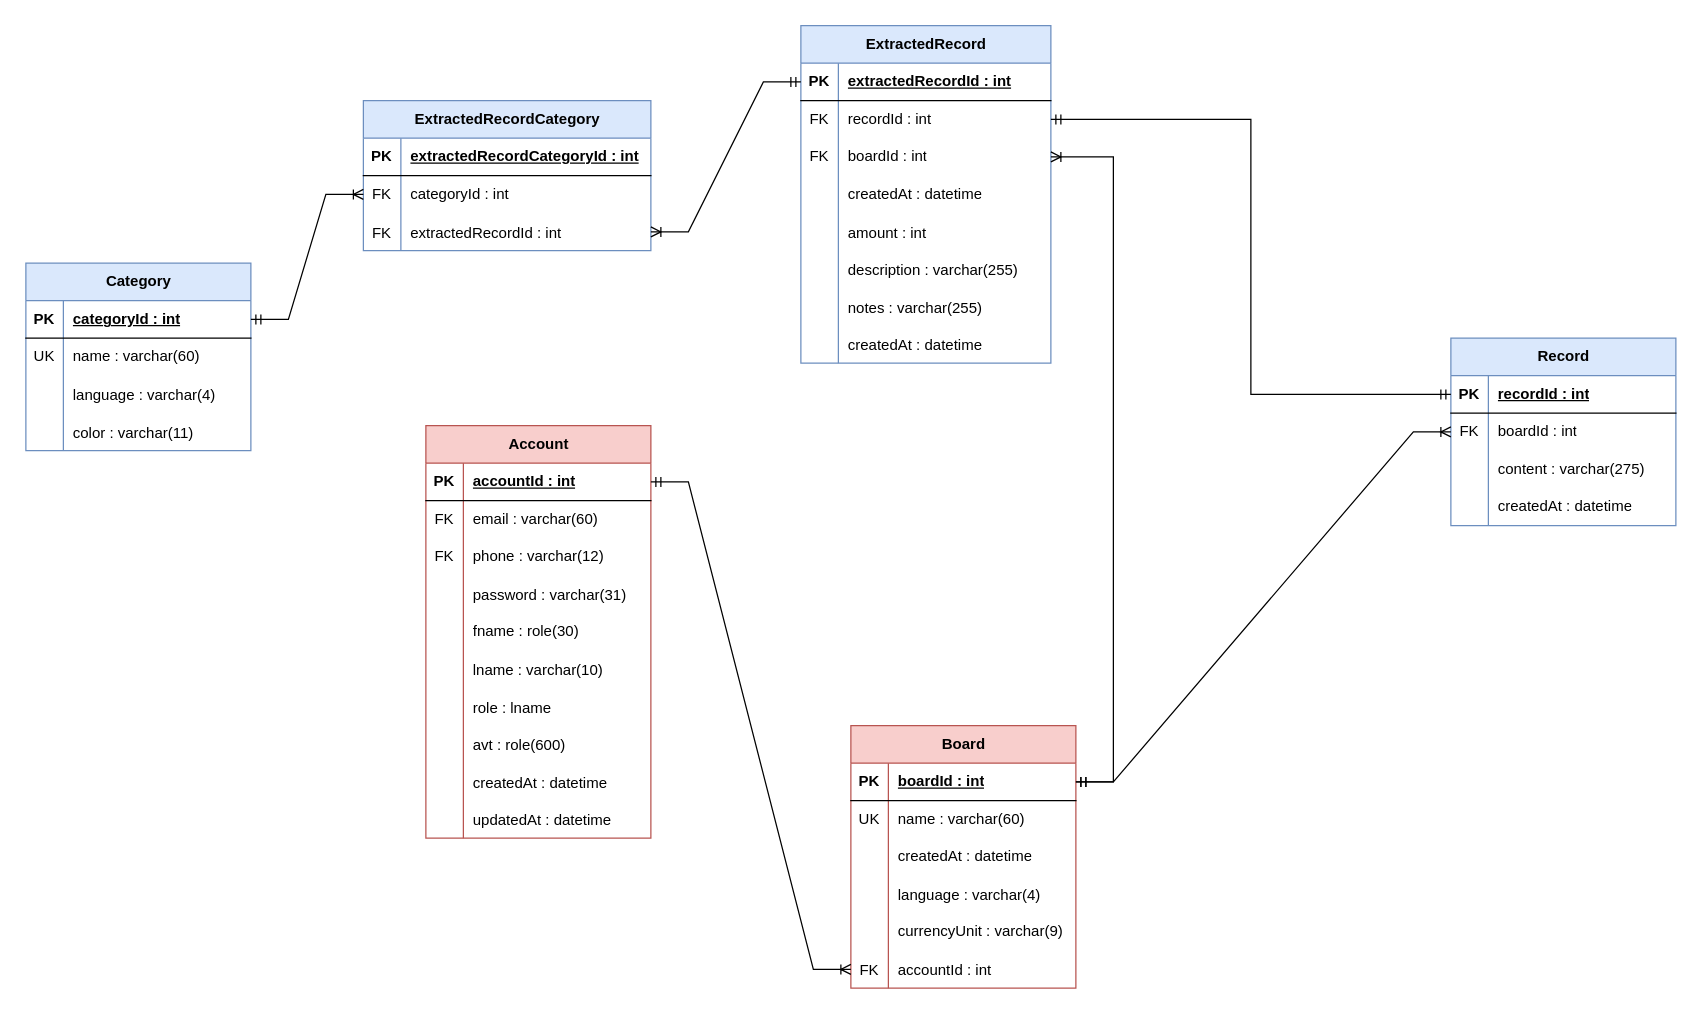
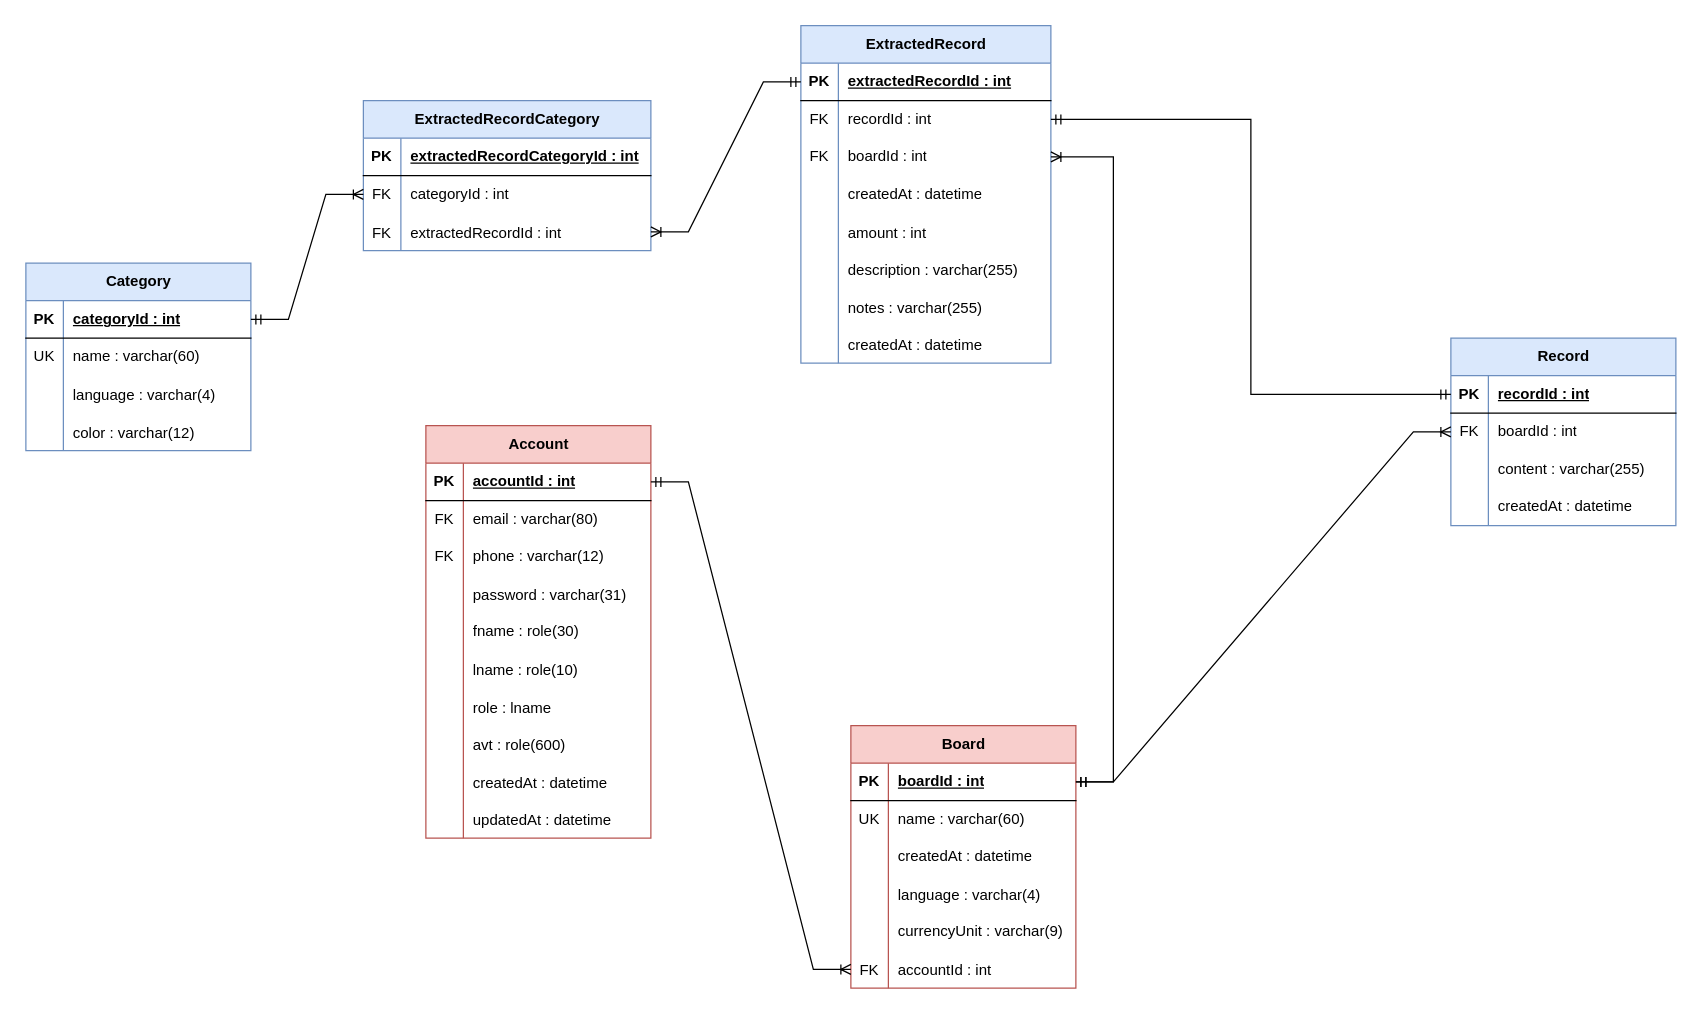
(145, 433) -> (145, 433)
(1585, 469) -> (1585, 469)
(543, 519) -> (543, 519)
(545, 670) -> (530, 670)
